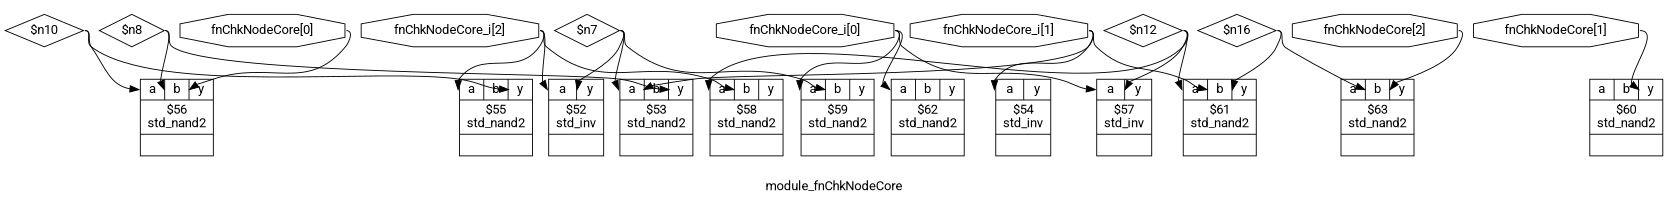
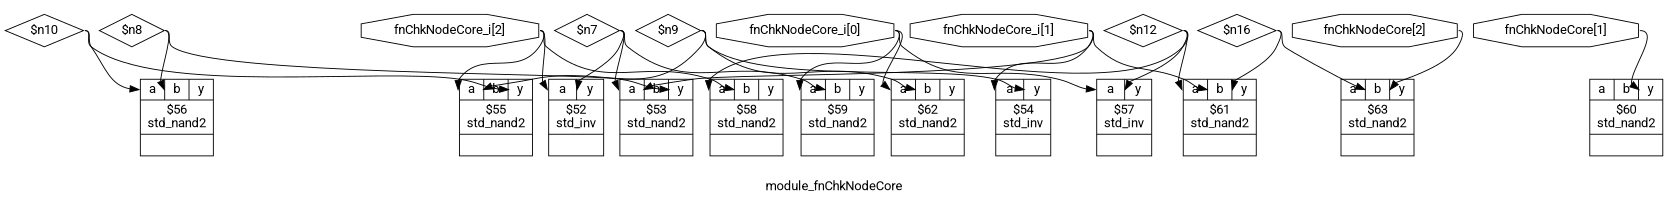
(262, 31) -> none
none -> (668, 31)
